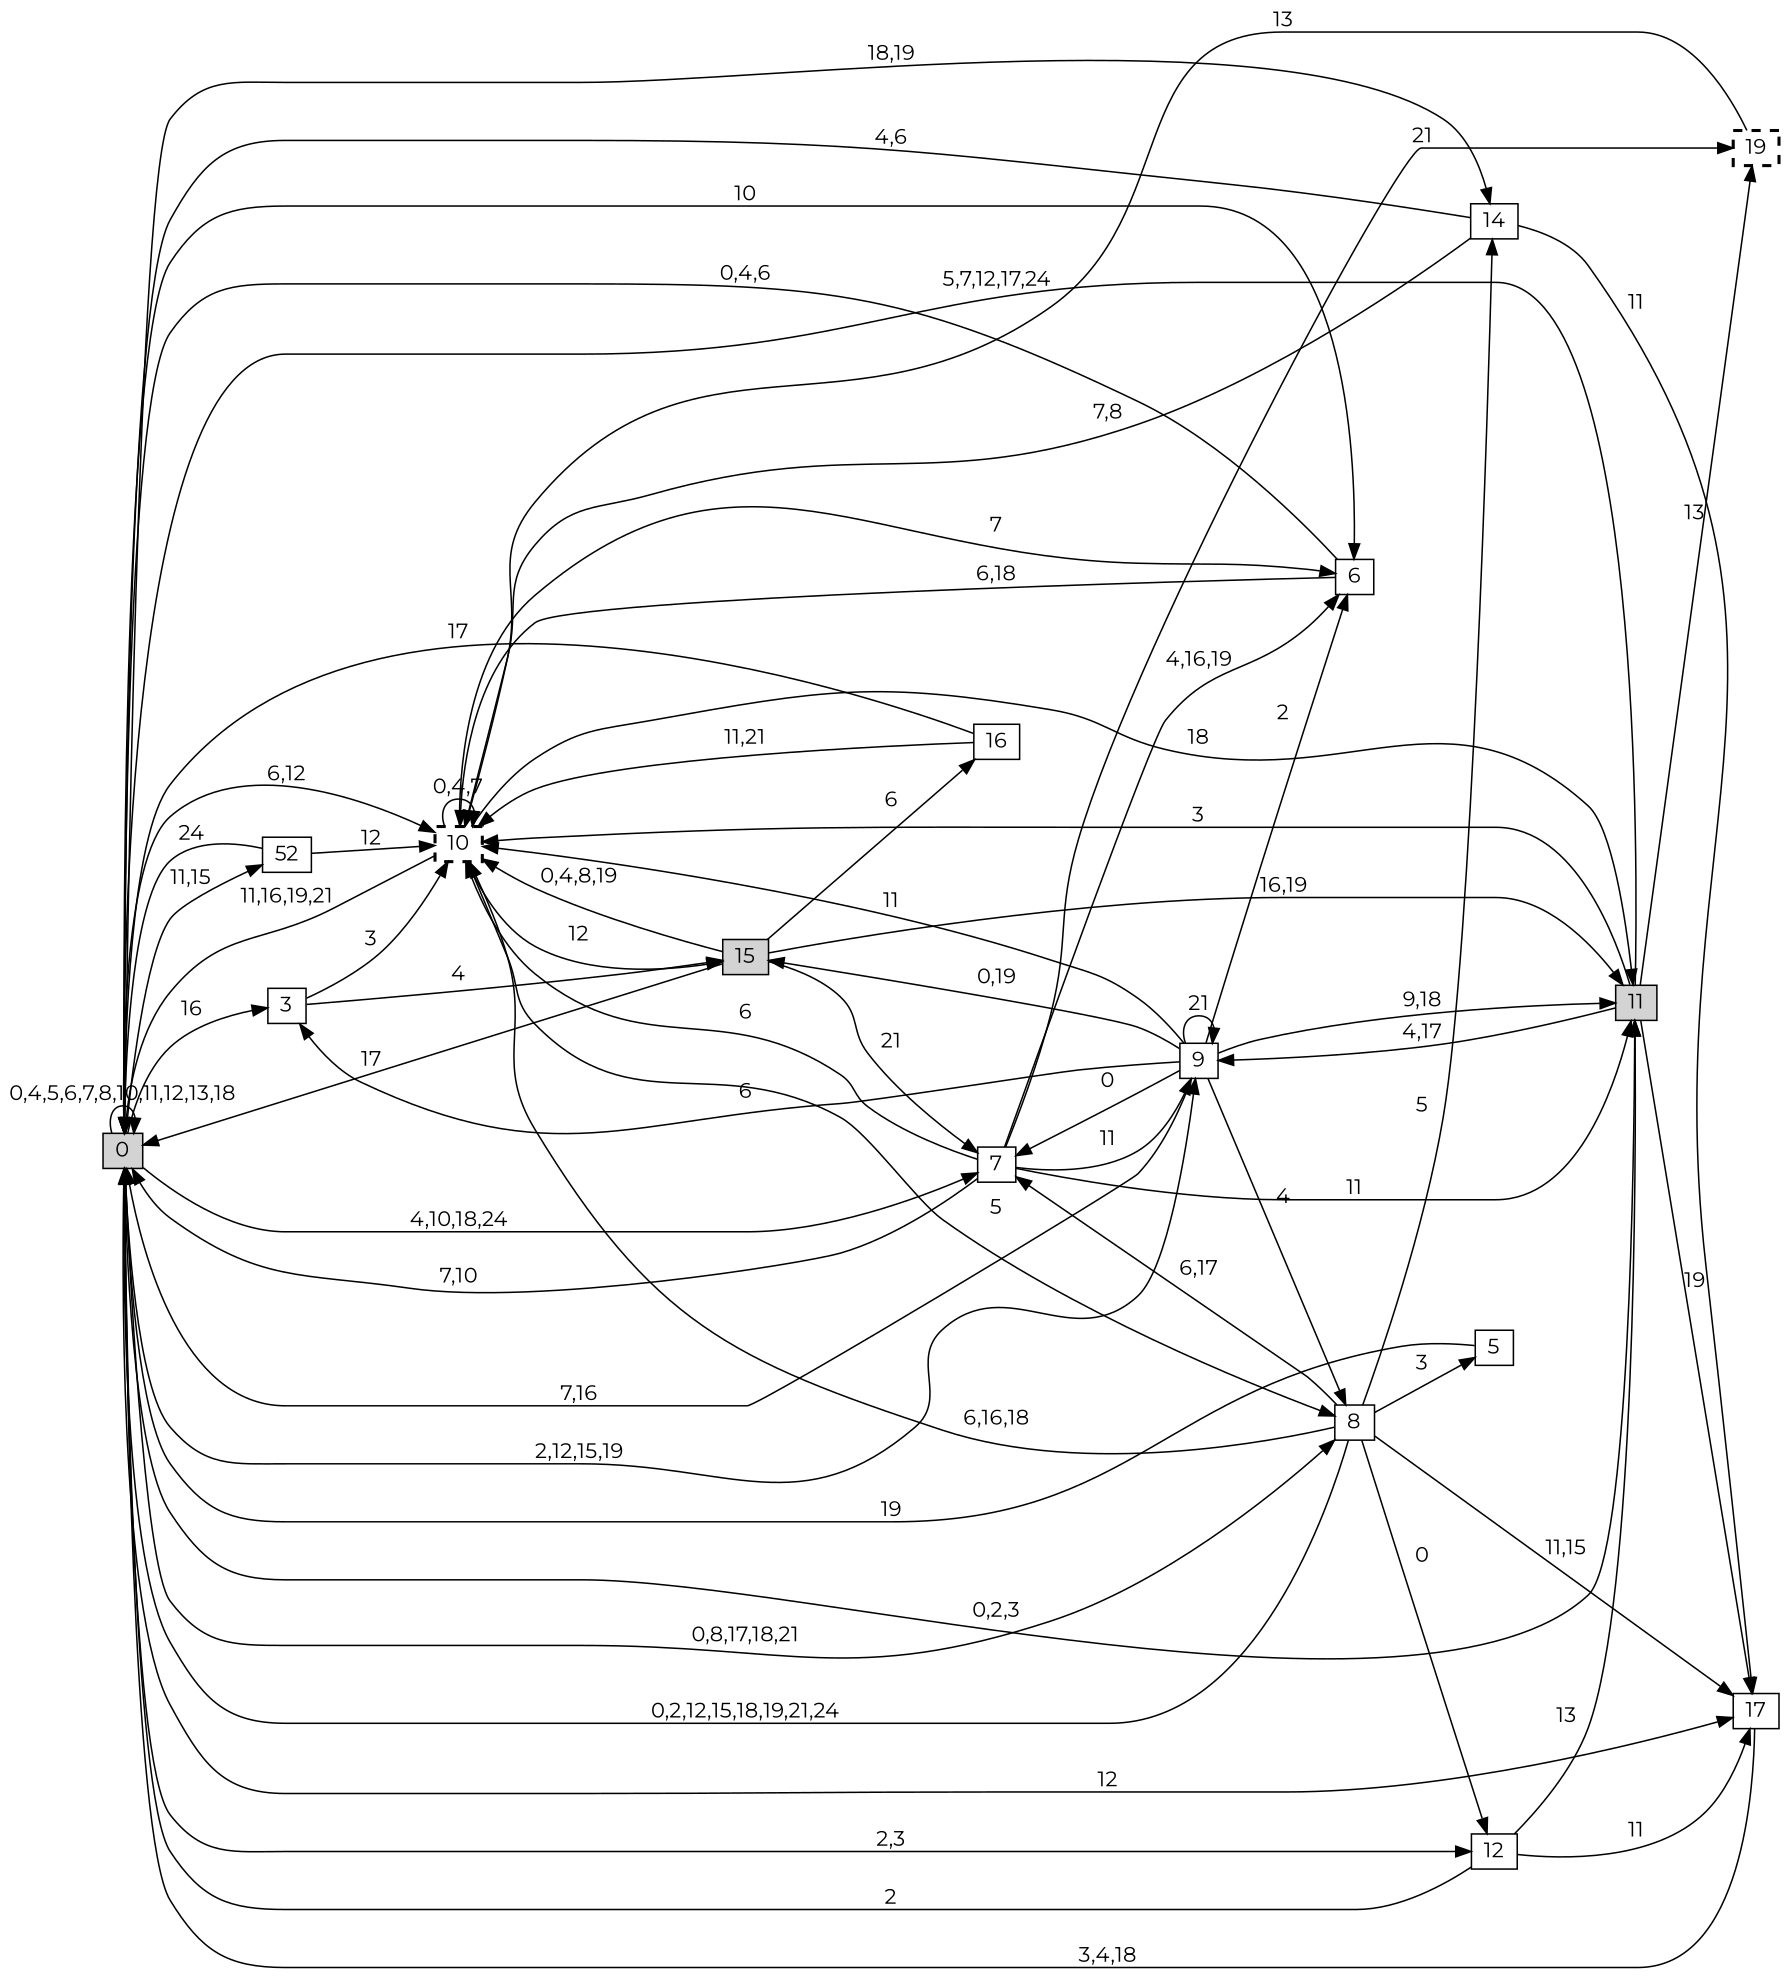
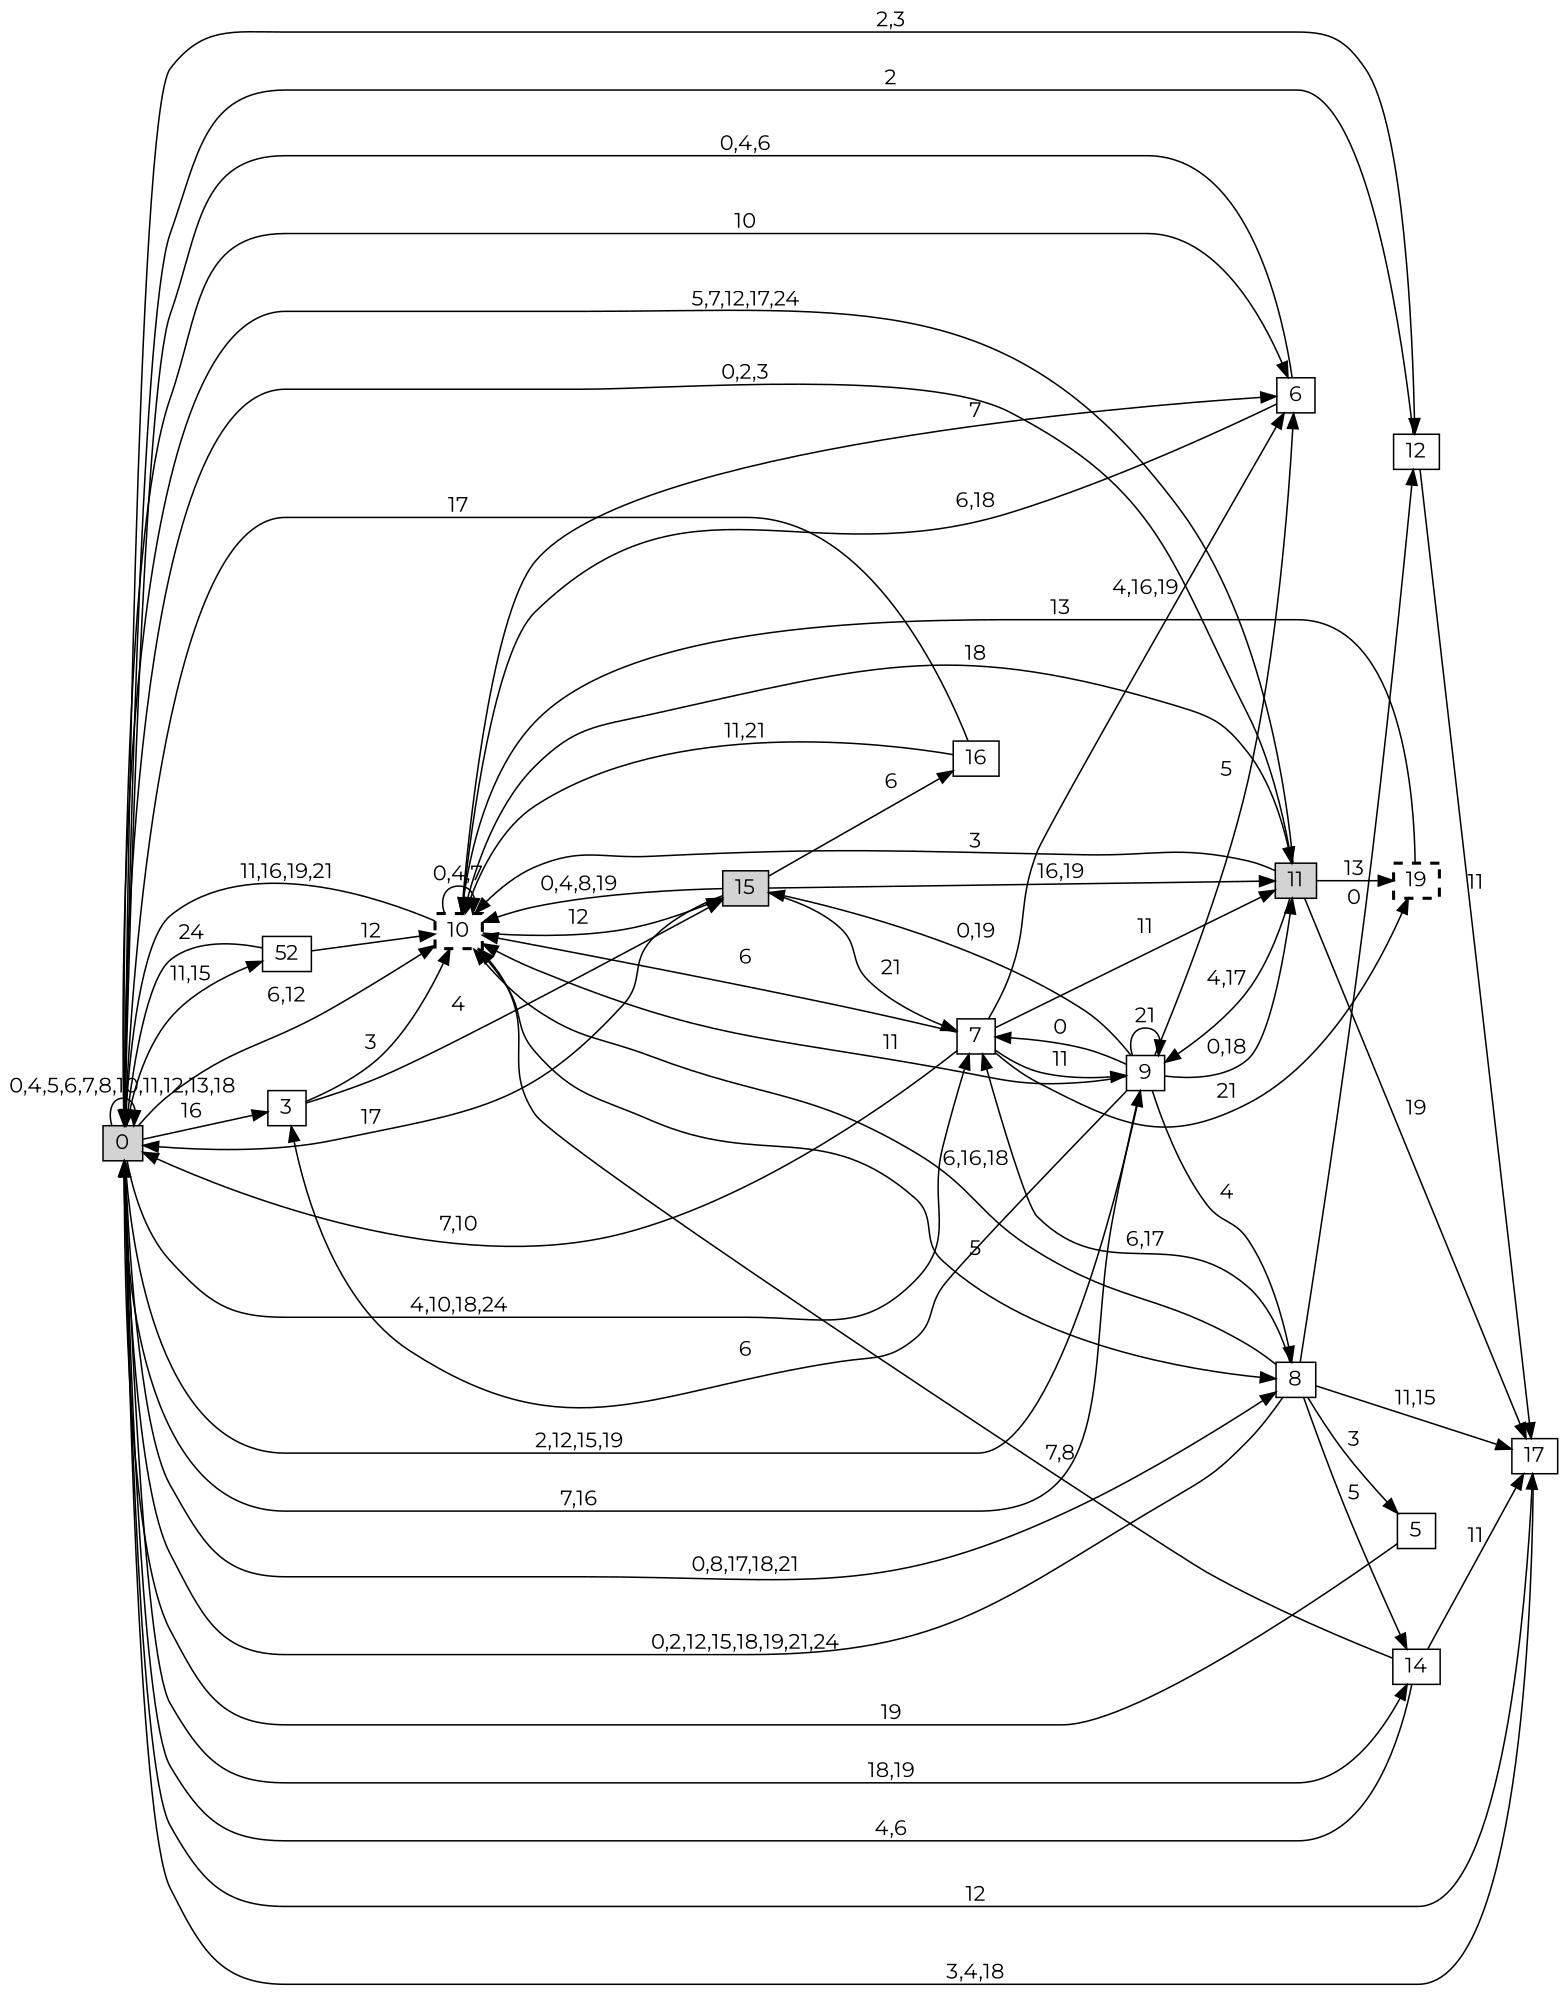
(1284, 714) -> (1227, 770)
(1423, 1001) -> (1227, 1048)
(1622, 1510) -> none
